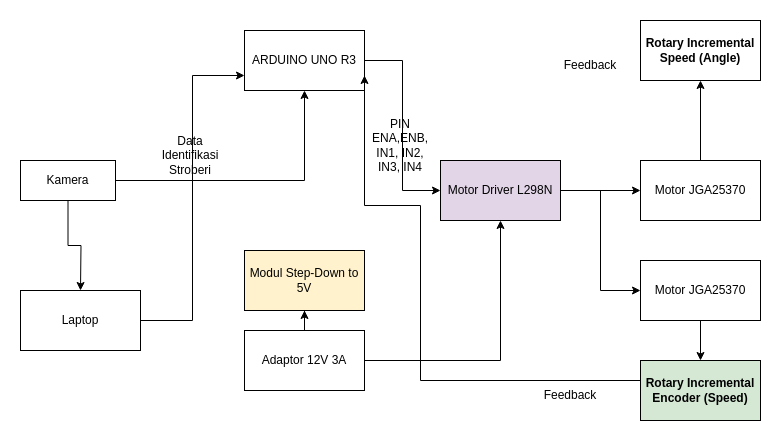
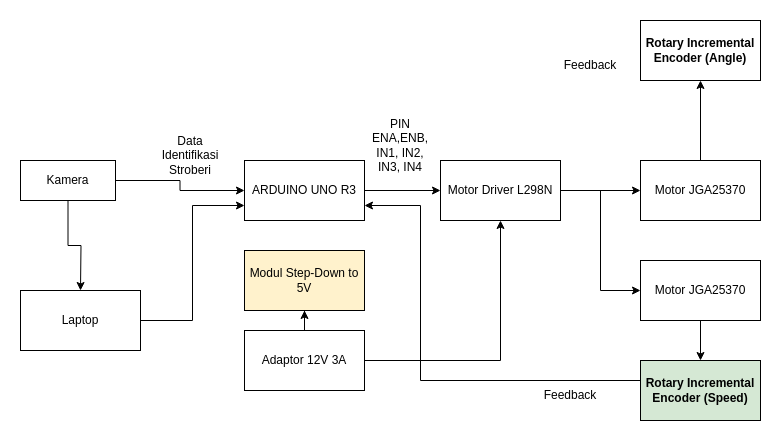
(701, 51) -> (701, 51)
(305, 61) -> (305, 191)
(501, 191) -> (501, 191)
